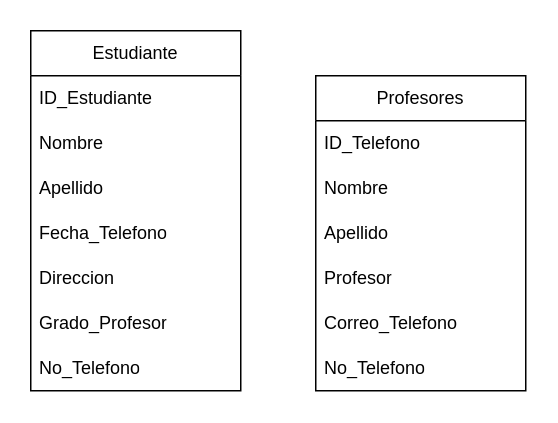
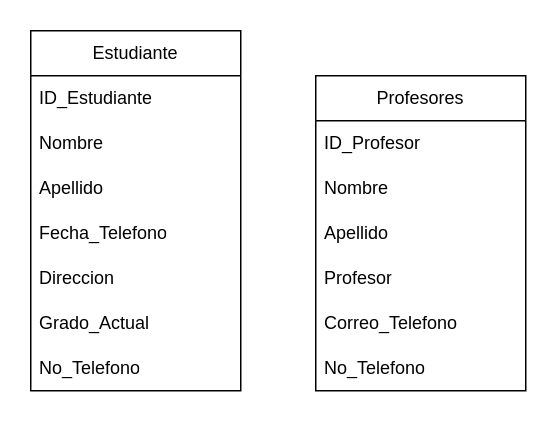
(378, 143) -> (380, 143)
(110, 323) -> (98, 323)
